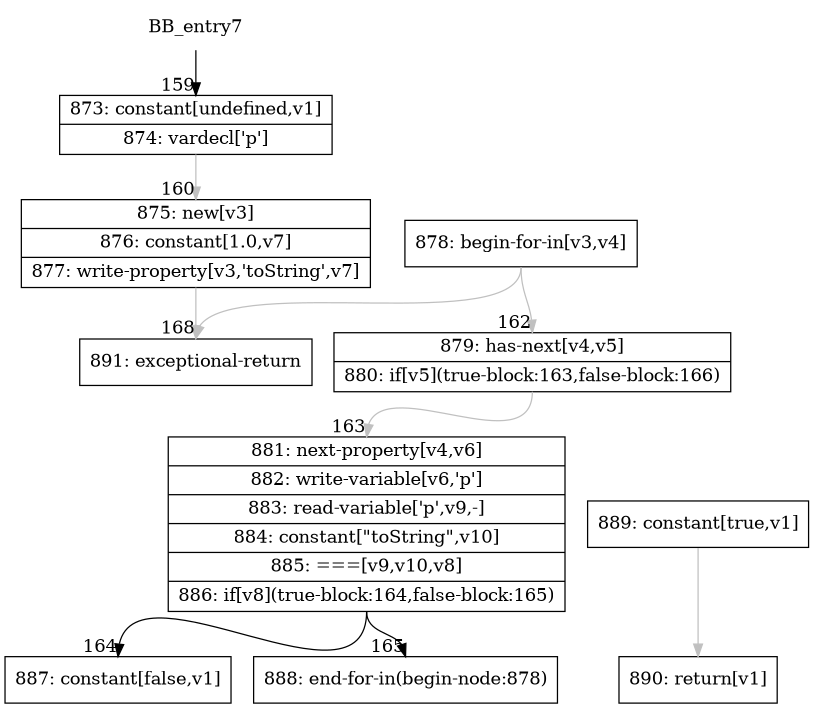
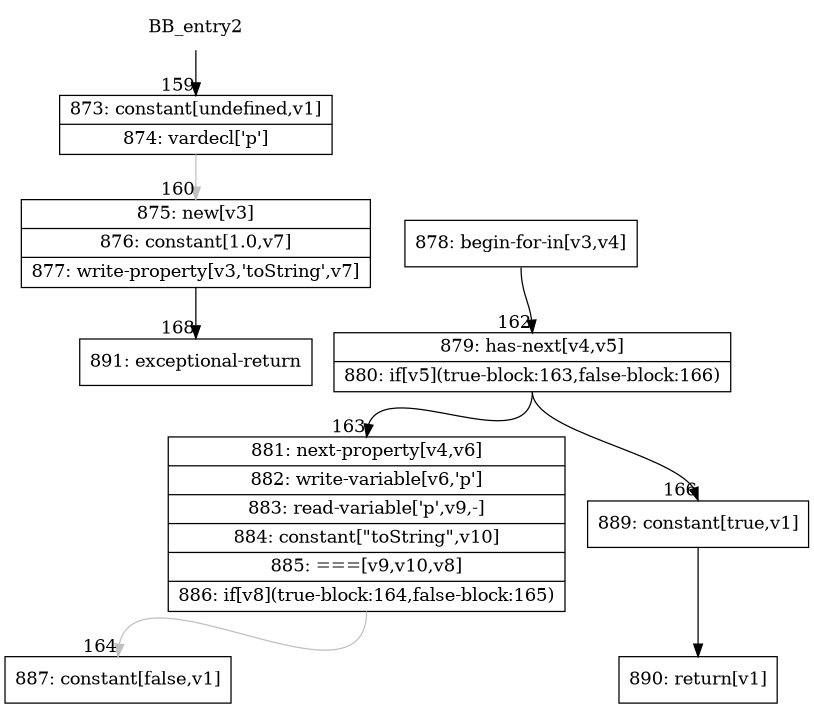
(196, 28) -> (196, 28)
(525, 294) -> (525, 294)
(365, 303) -> none
(196, 307) -> (196, 307)
(456, 416) -> (456, 416)
none -> (609, 444)
(698, 596) -> (698, 596)
(249, 636) -> (249, 636)
(406, 680) -> none
